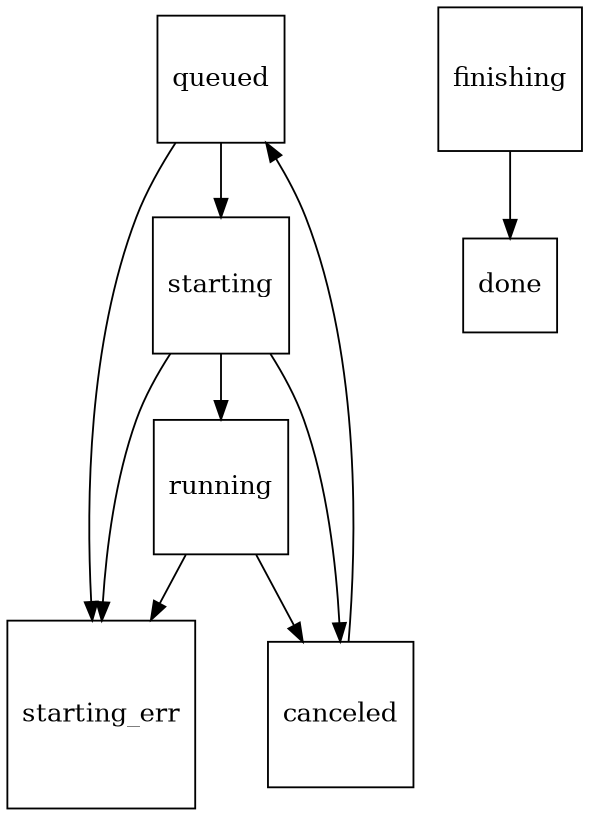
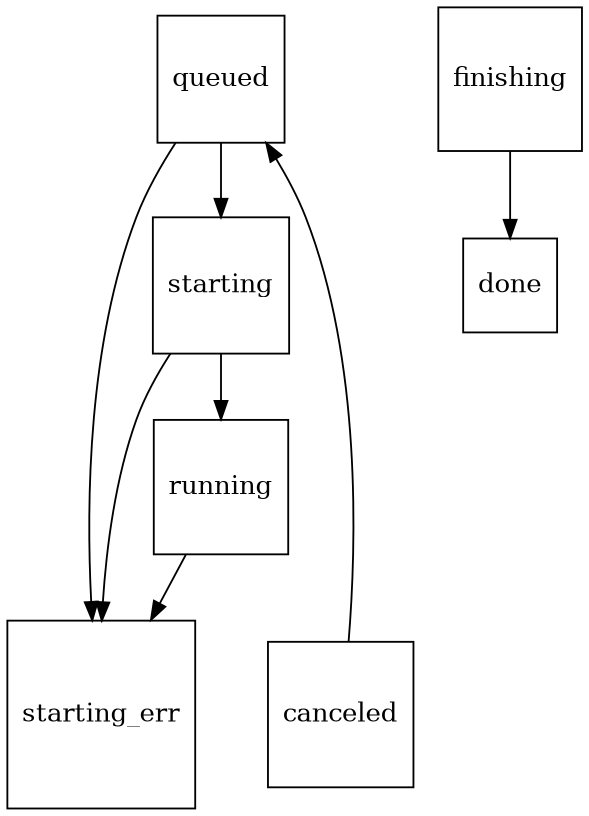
(322, 484) -> none
(275, 590) -> none
